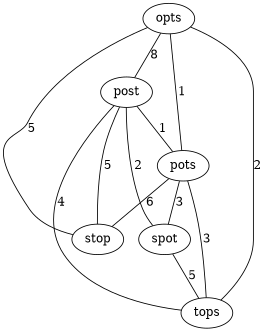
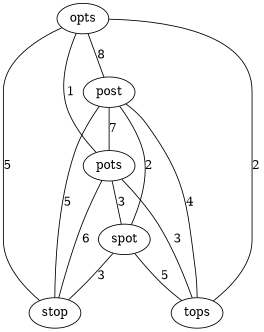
(163, 129) -> (113, 129)
none -> (91, 277)
